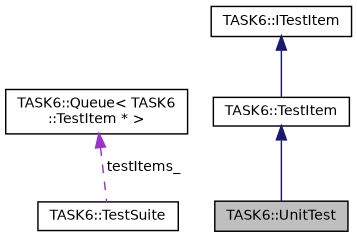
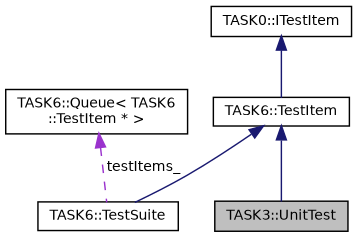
(281, 21) -> (281, 21)
none -> (195, 171)
(281, 216) -> (281, 216)
